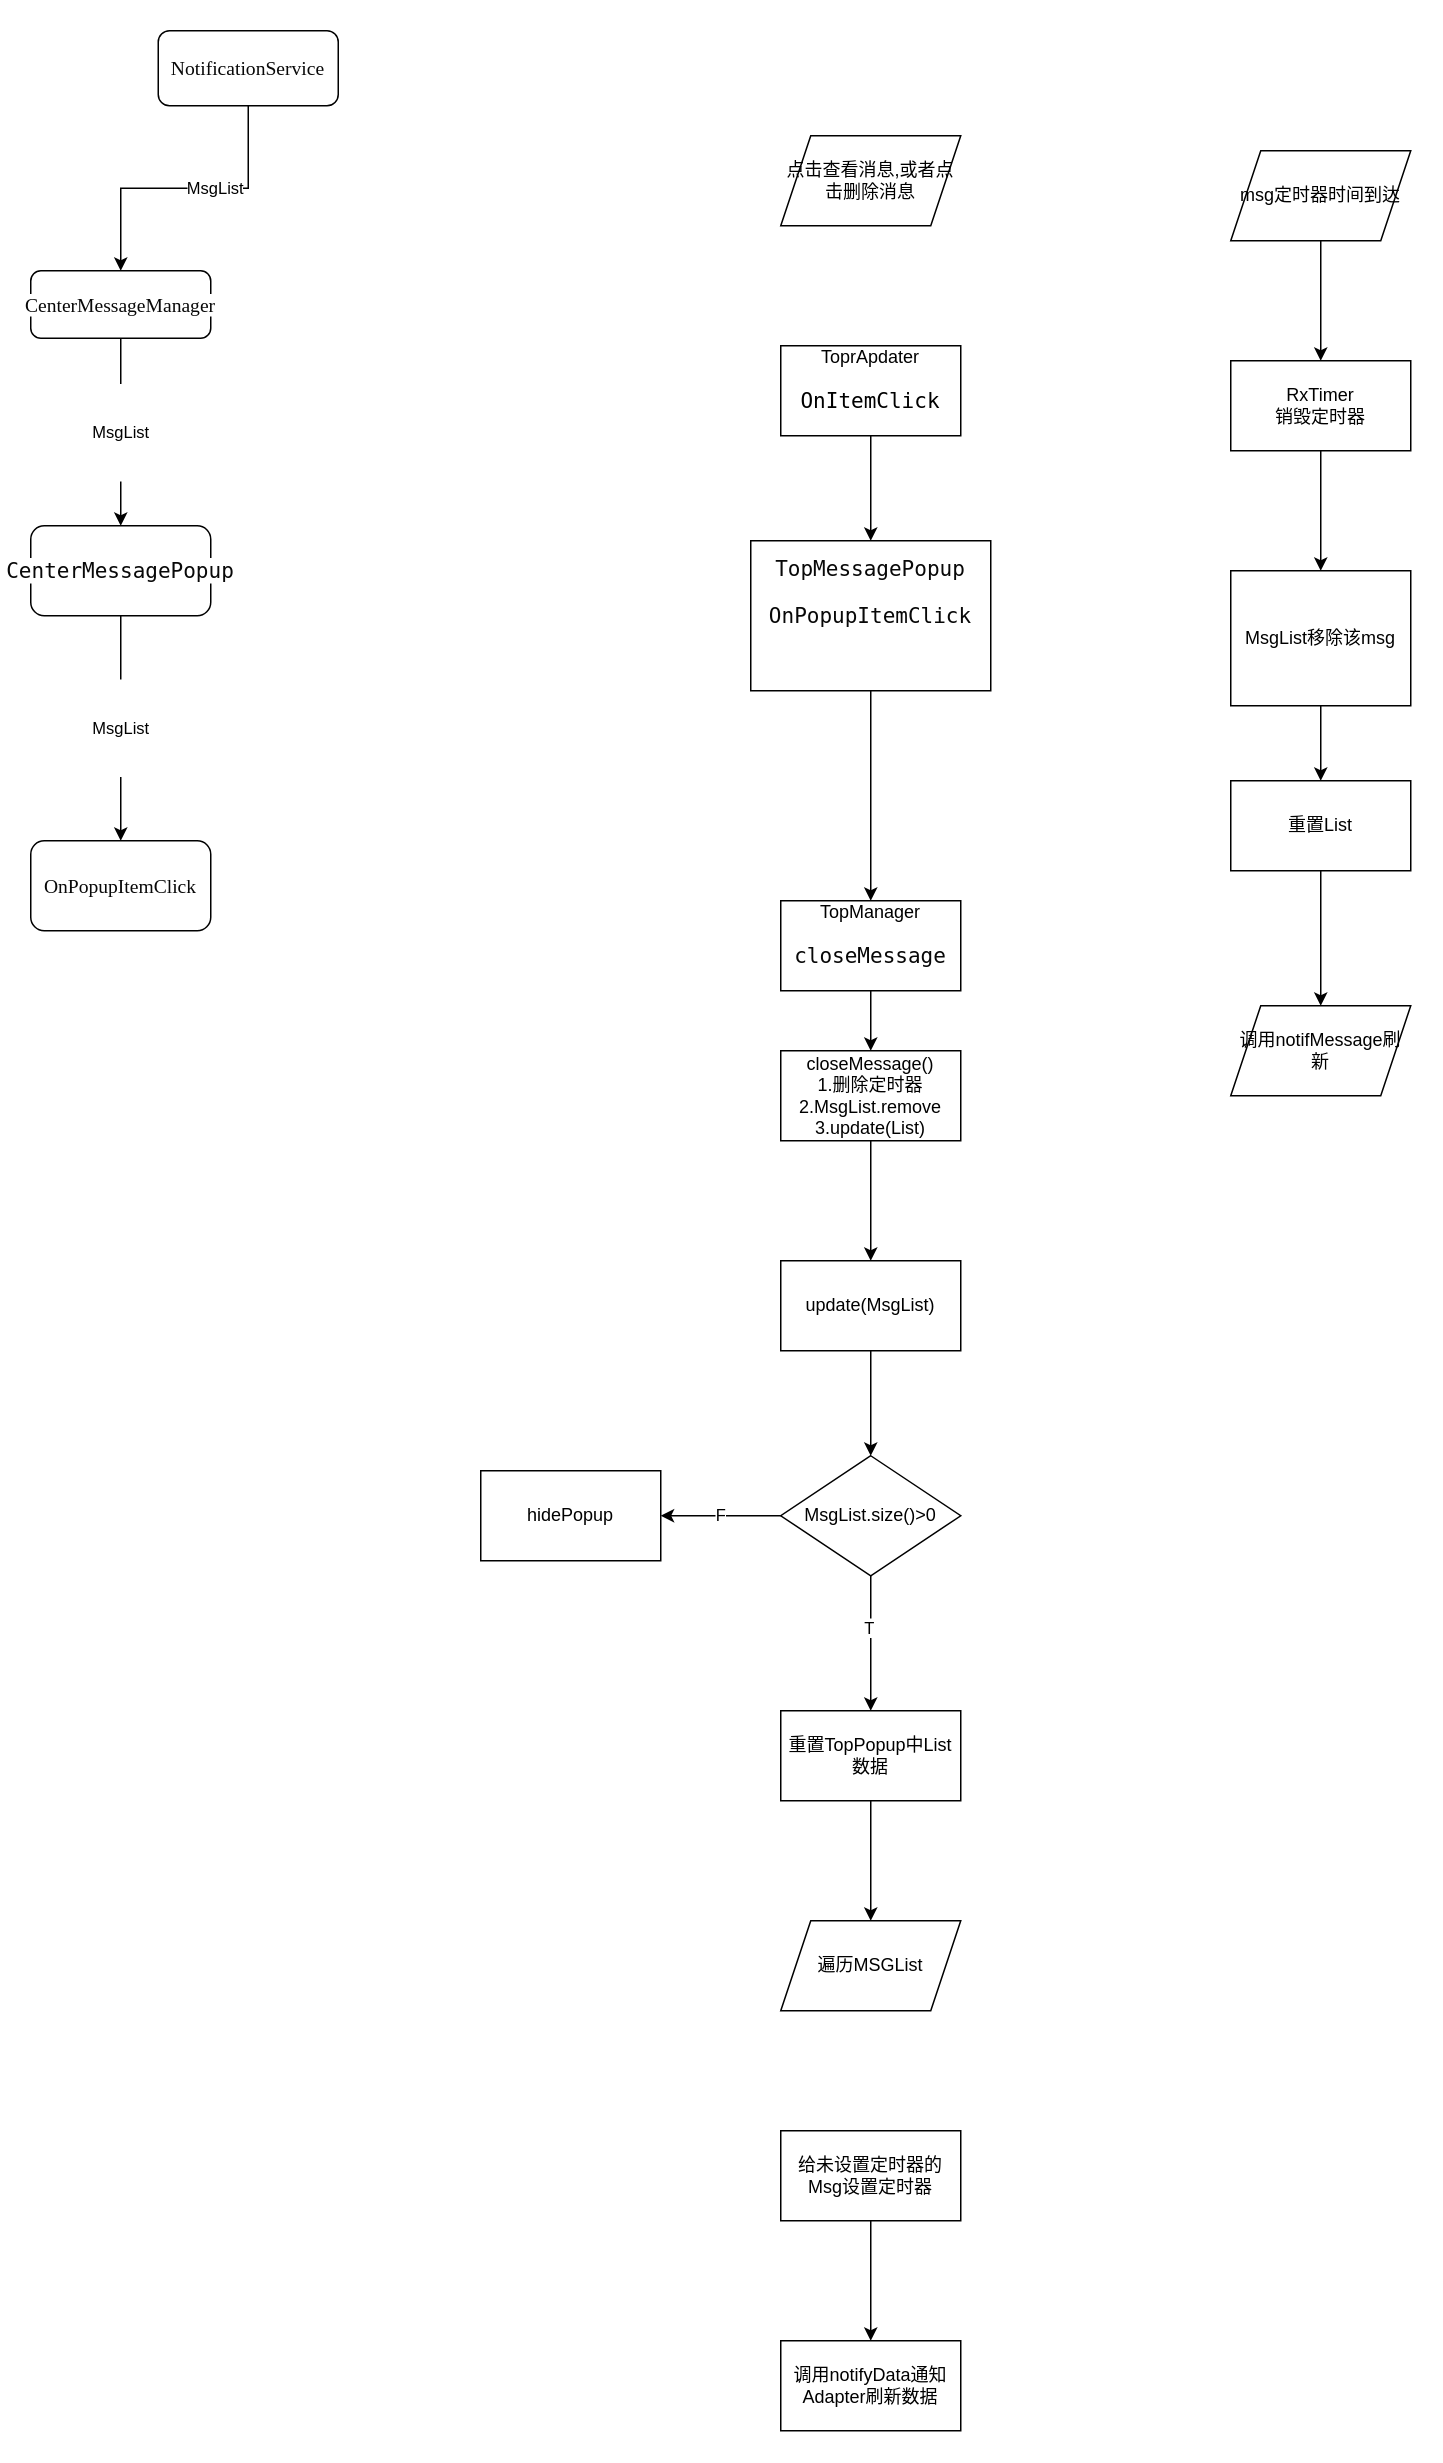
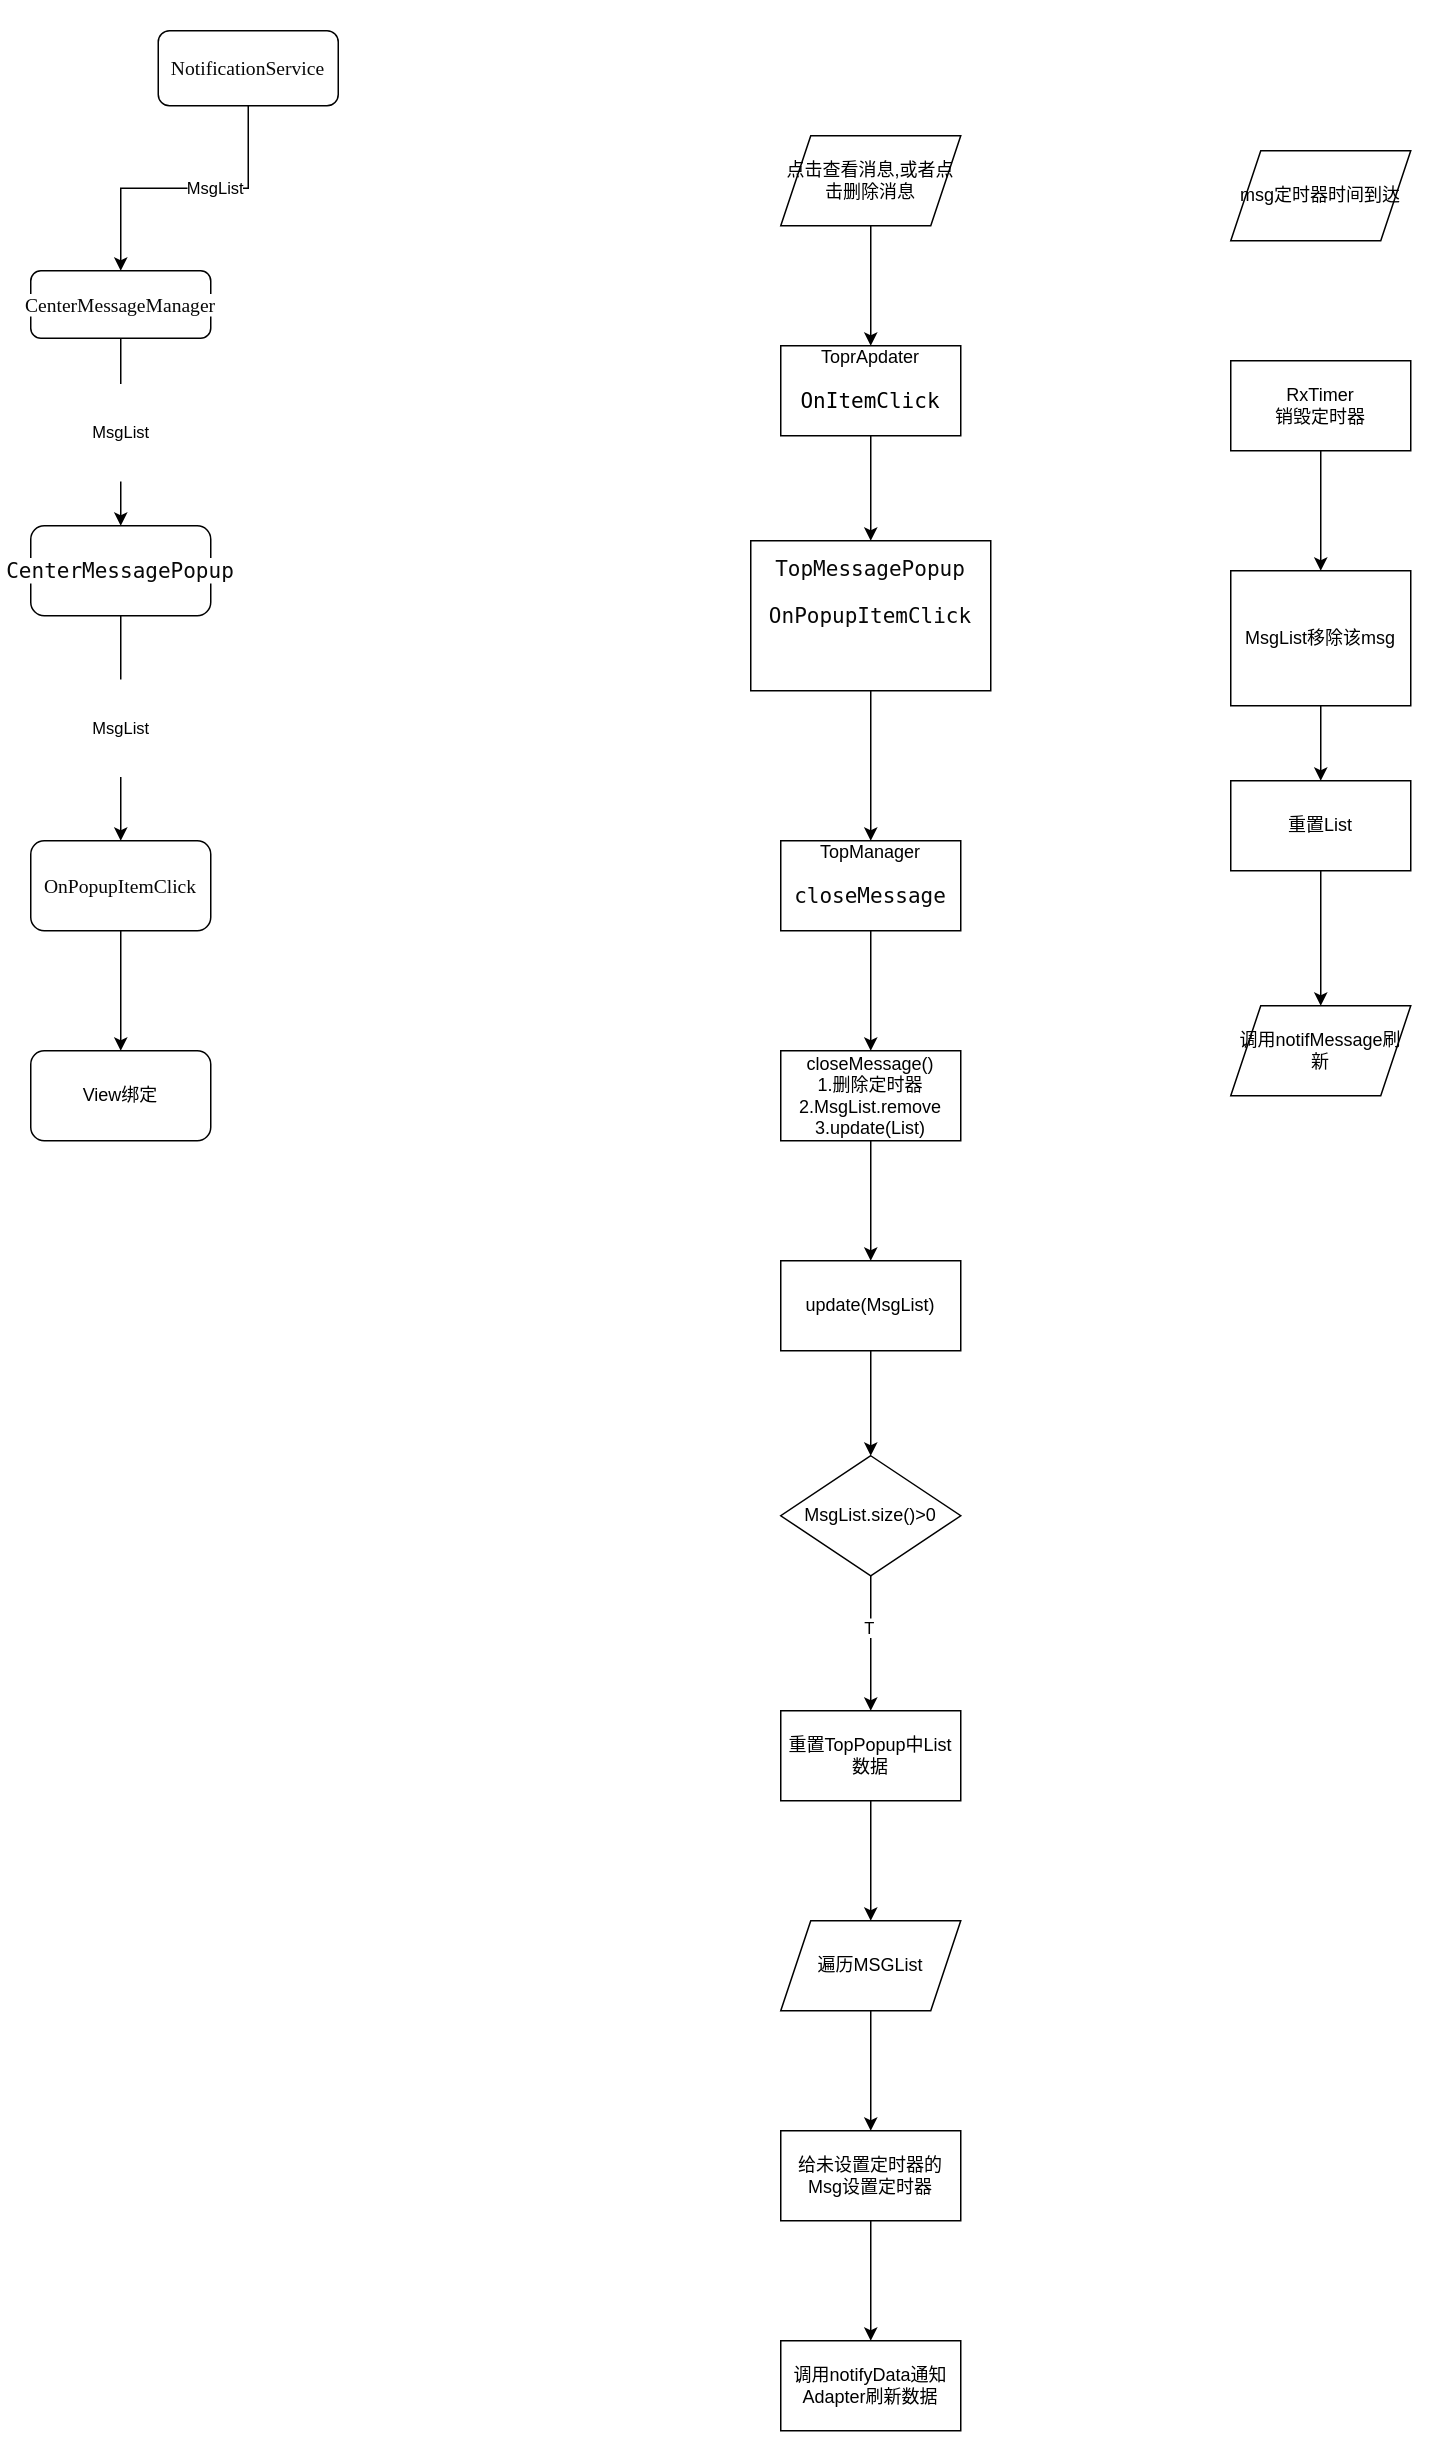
none -> (871, 281)
(1321, 296) -> none
(871, 946) -> (871, 886)
none -> (121, 986)
none -> (121, 1096)
(571, 1516) -> none
(726, 1516) -> none
none -> (871, 2066)
